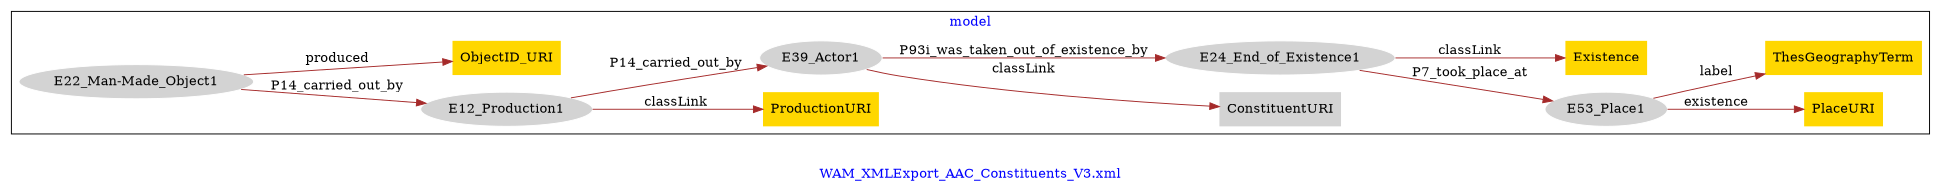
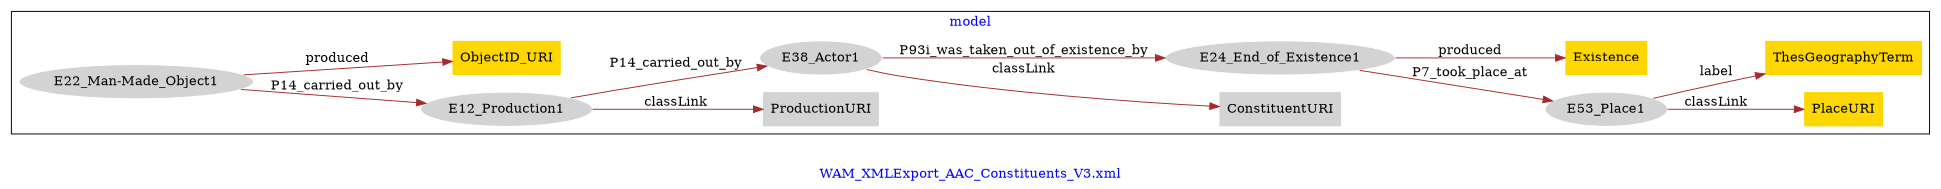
(1470, 51) -> (1470, 51)
(821, 58) -> (821, 58)
(1716, 102) -> (1716, 102)
(821, 109) -> (821, 109)
